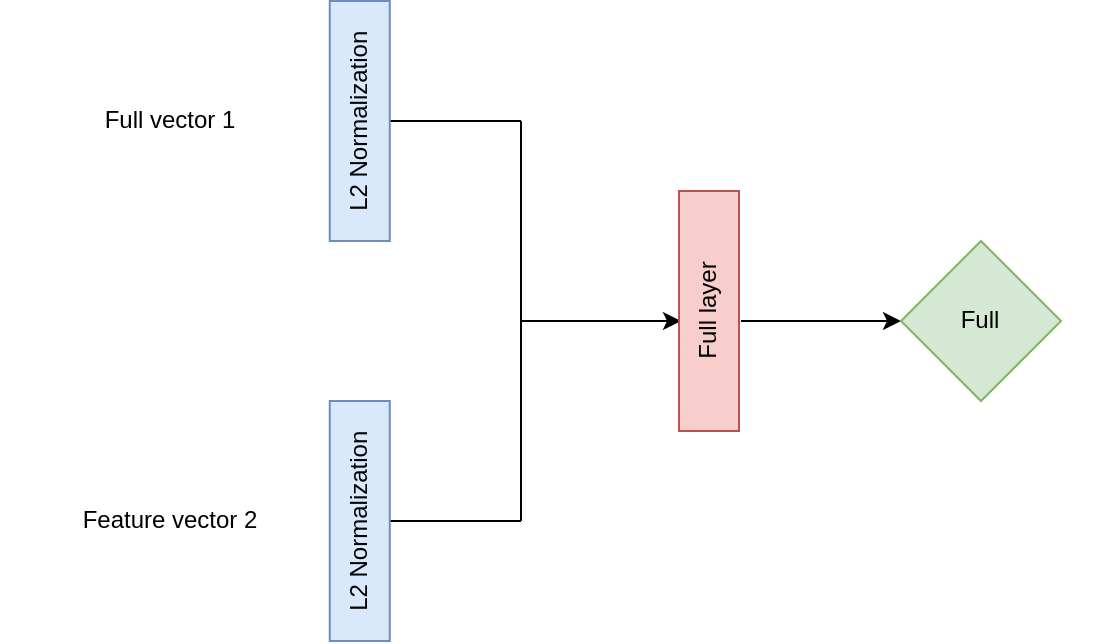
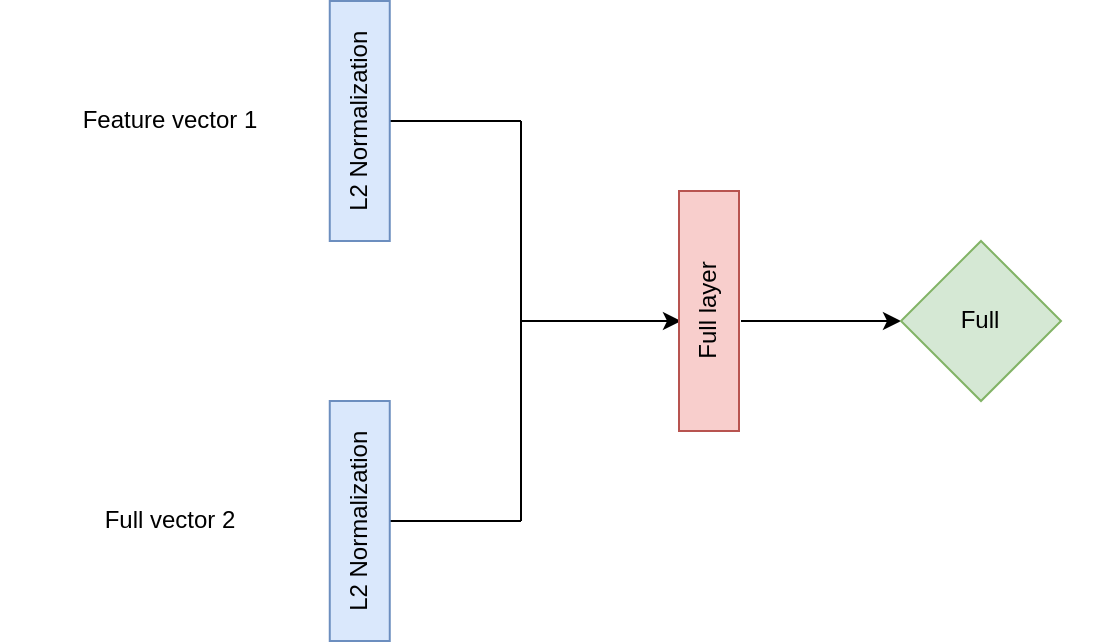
(171, 121) -> (171, 121)
(171, 521) -> (171, 521)
